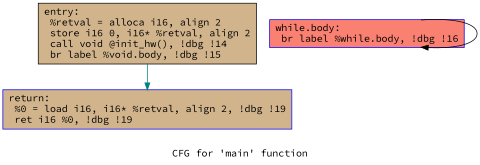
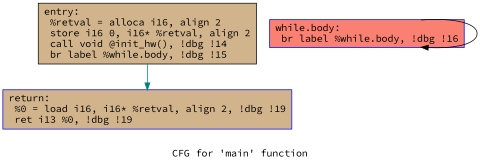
(133, 55) -> (136, 55)
(71, 120) -> (71, 120)
